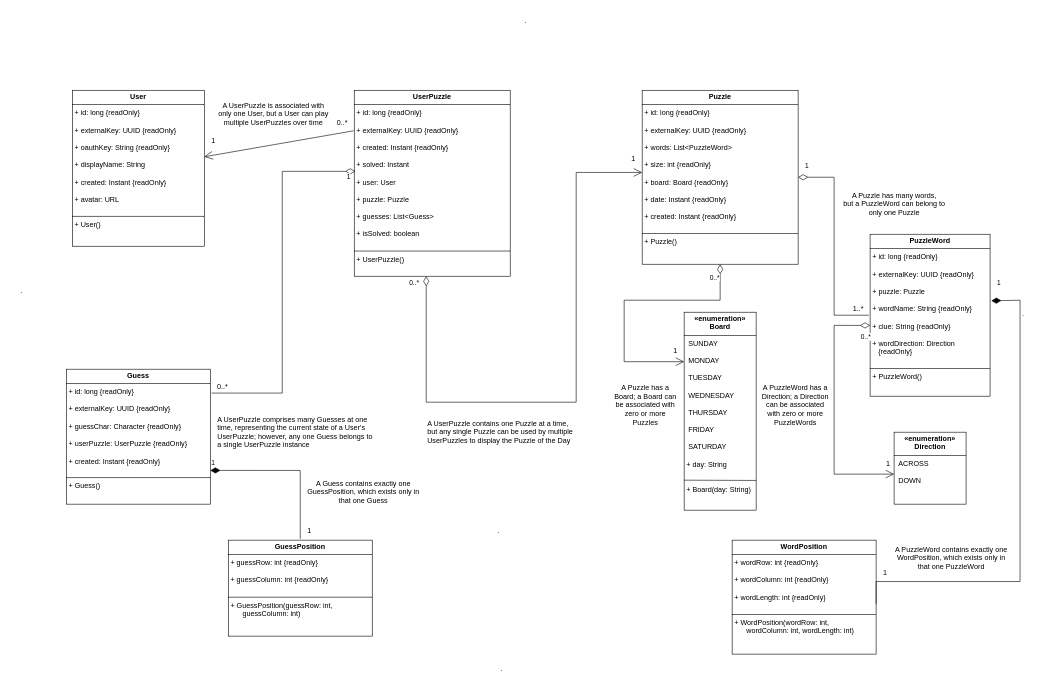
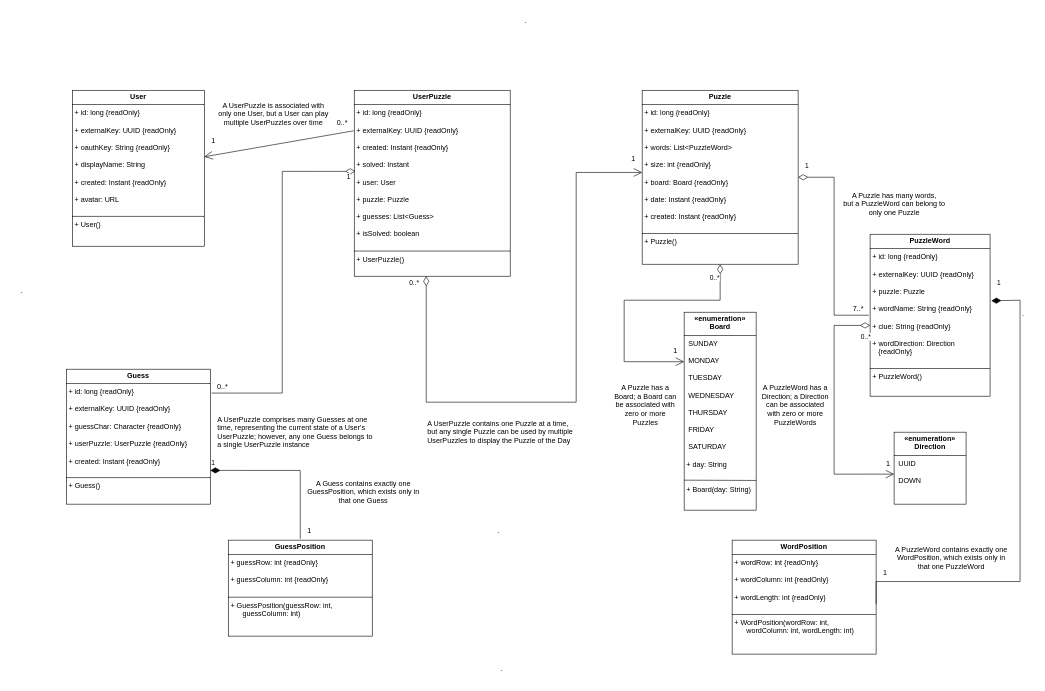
(859, 309) -> (859, 309)
(920, 450) -> (920, 450)
